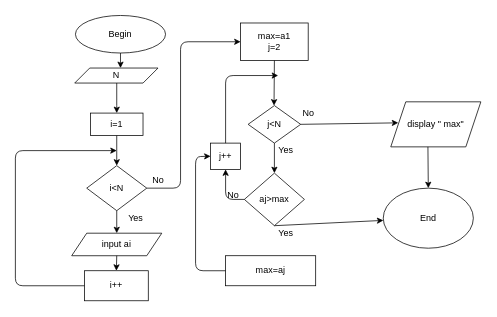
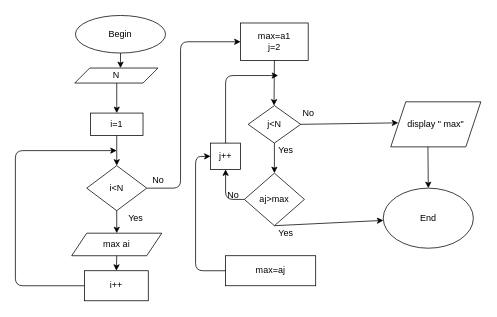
(117, 244) -> (117, 244)
